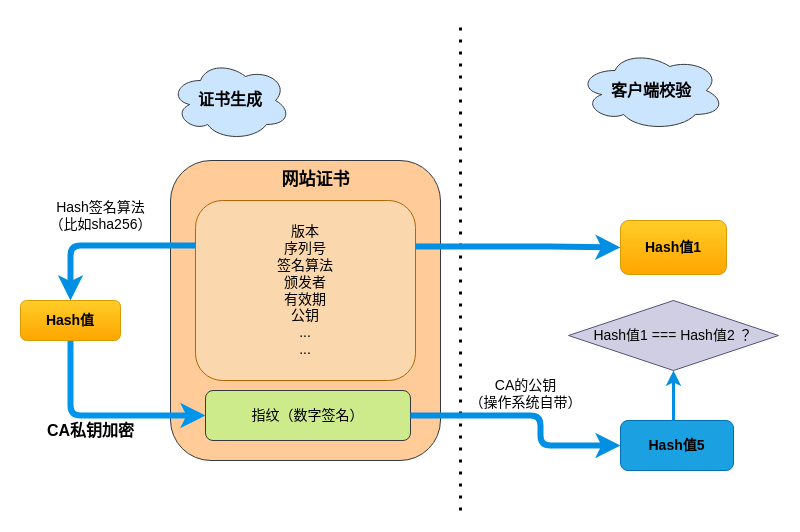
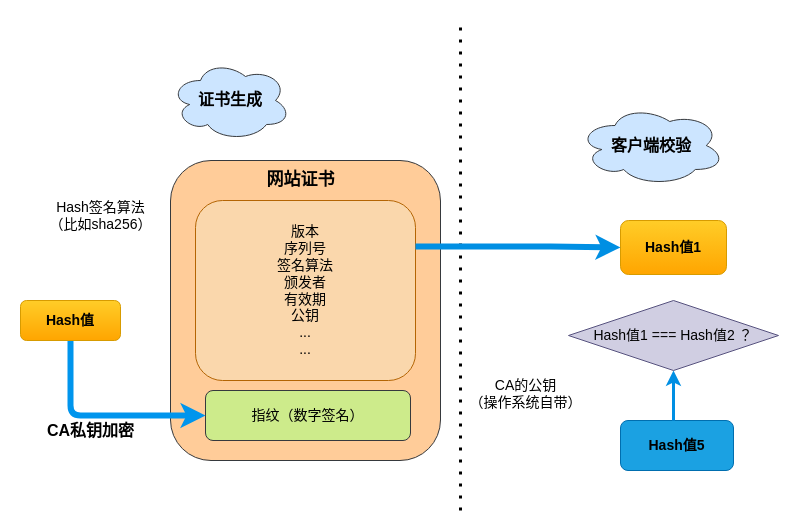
(652, 91) -> (652, 146)
(316, 181) -> (301, 181)
(119, 246) -> none
(513, 416) -> none
